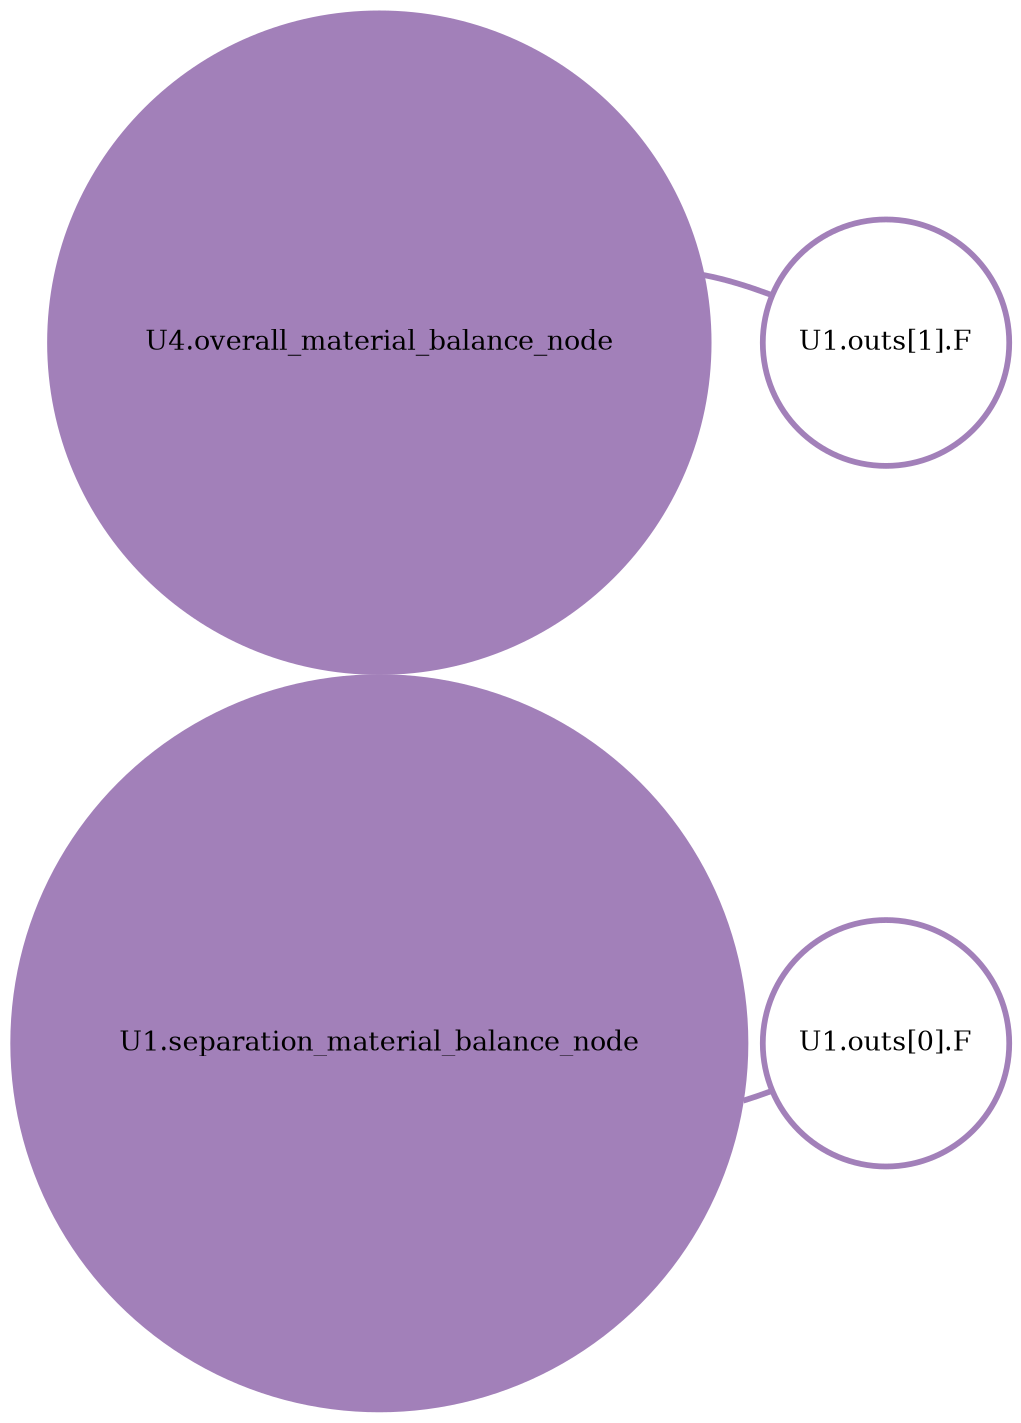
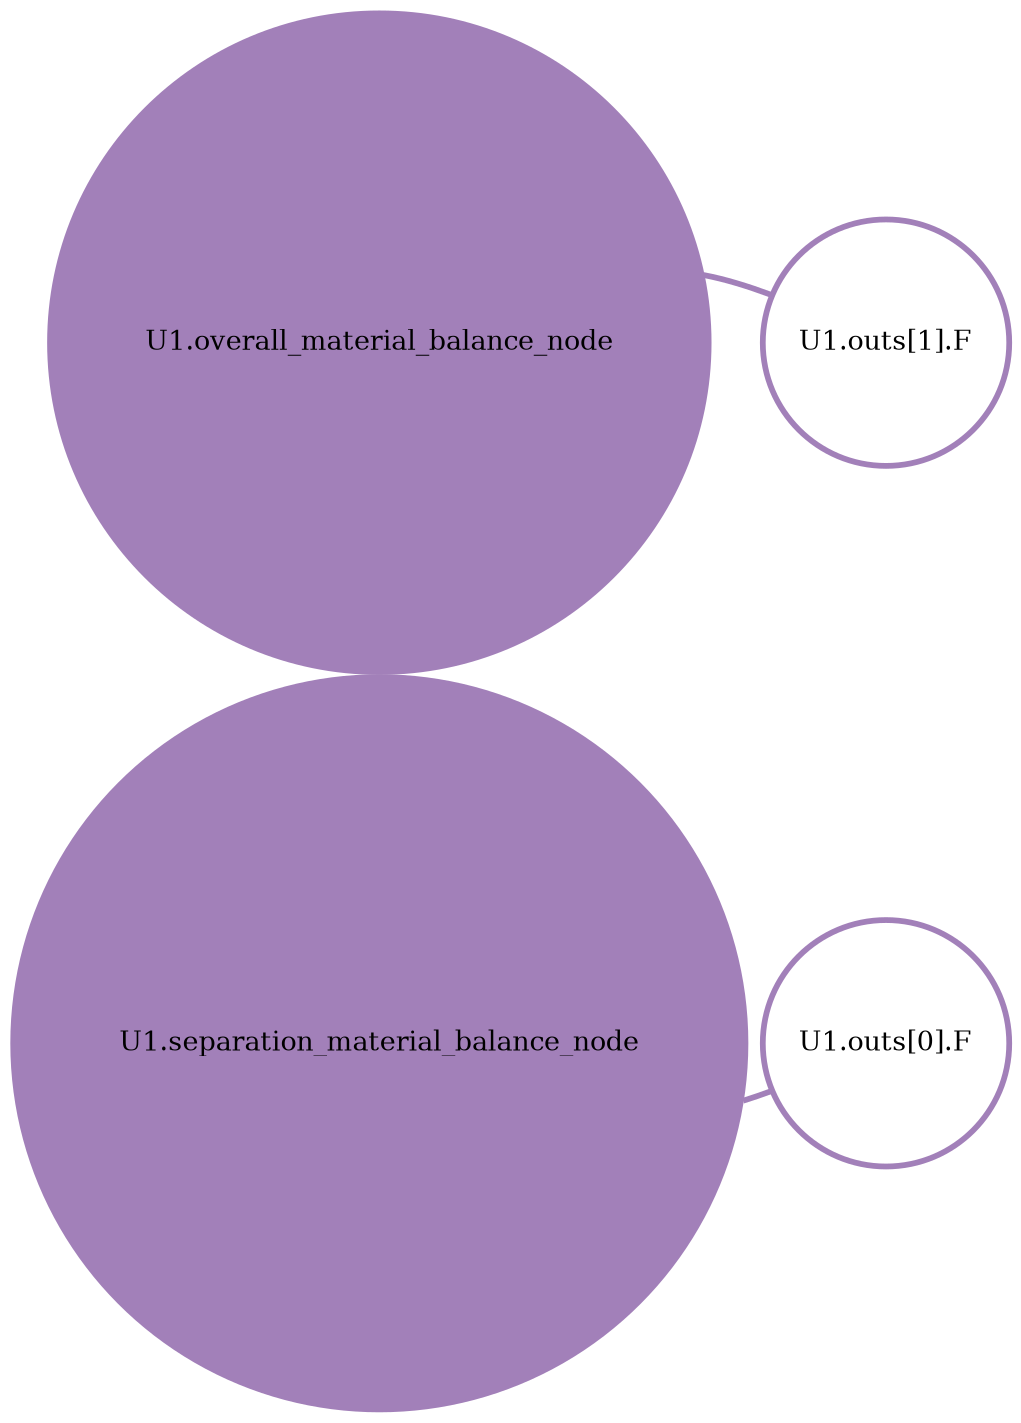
(379, 343) -> (379, 343)
